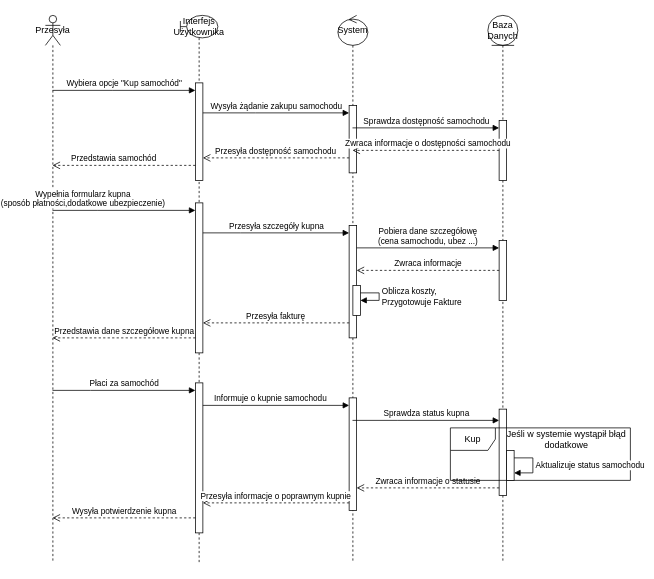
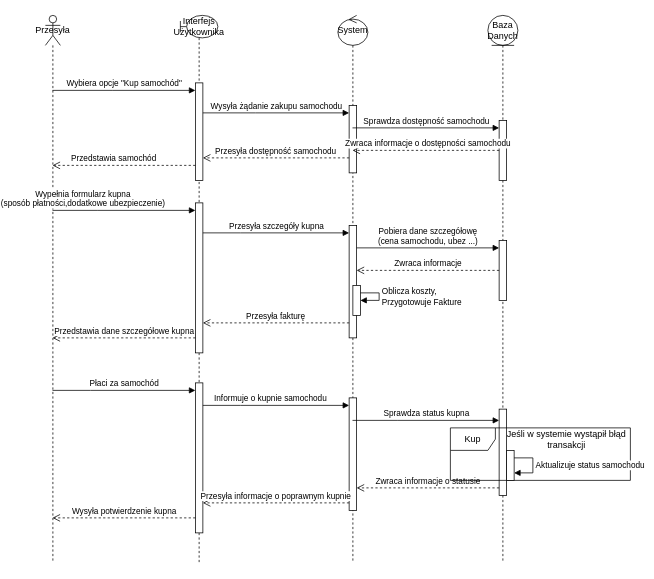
(567, 439) -> (567, 439)
